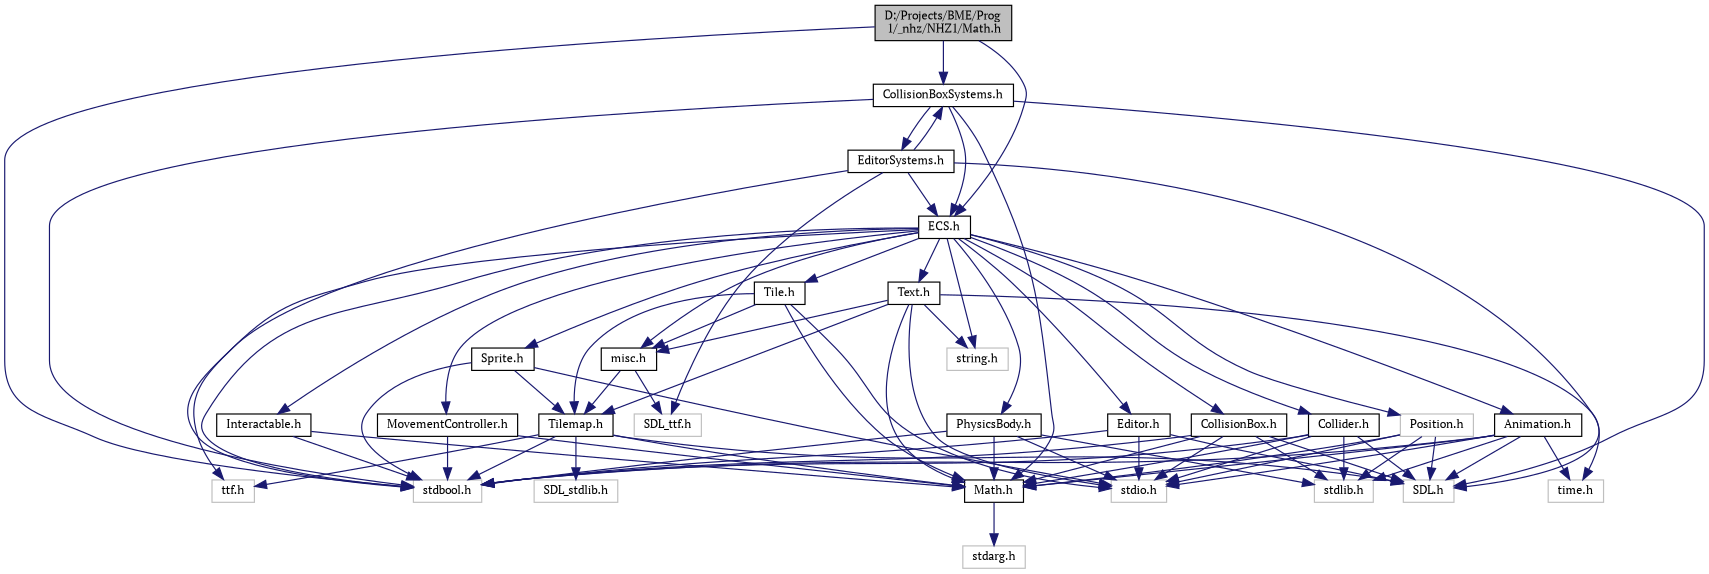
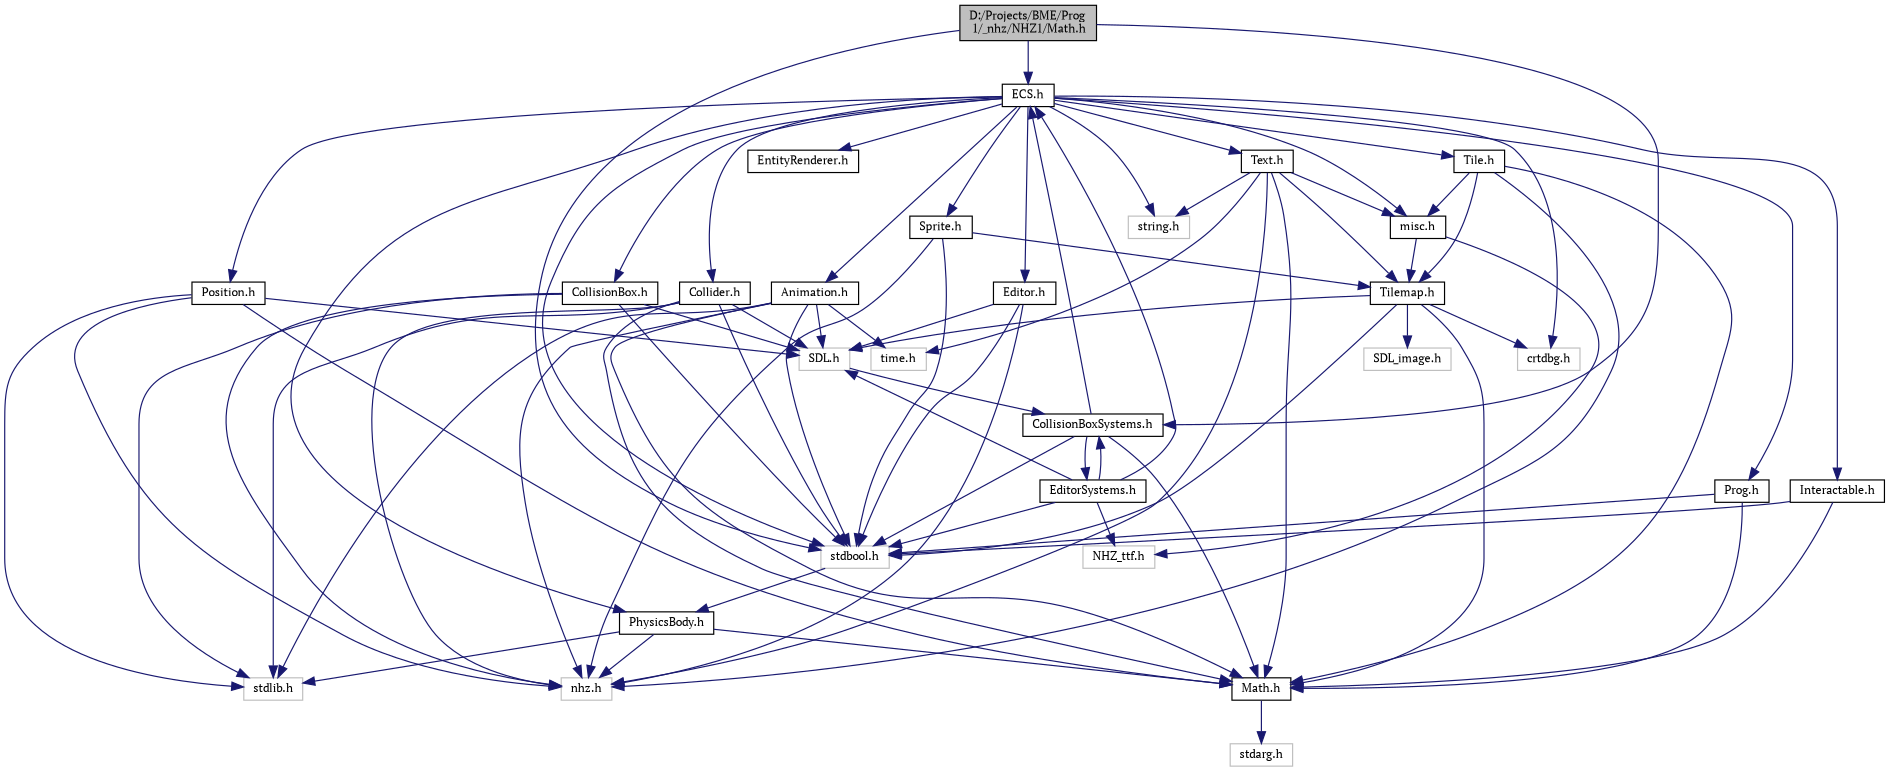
none -> (803, 161)
(1574, 168) -> (936, 390)
(448, 425) -> (1742, 491)
(668, 425) -> (1119, 557)
(1437, 425) -> (228, 293)
(800, 447) -> (772, 586)
(1118, 458) -> none
(233, 491) -> (1549, 359)
(576, 491) -> (1407, 359)
(1139, 491) -> (587, 689)
